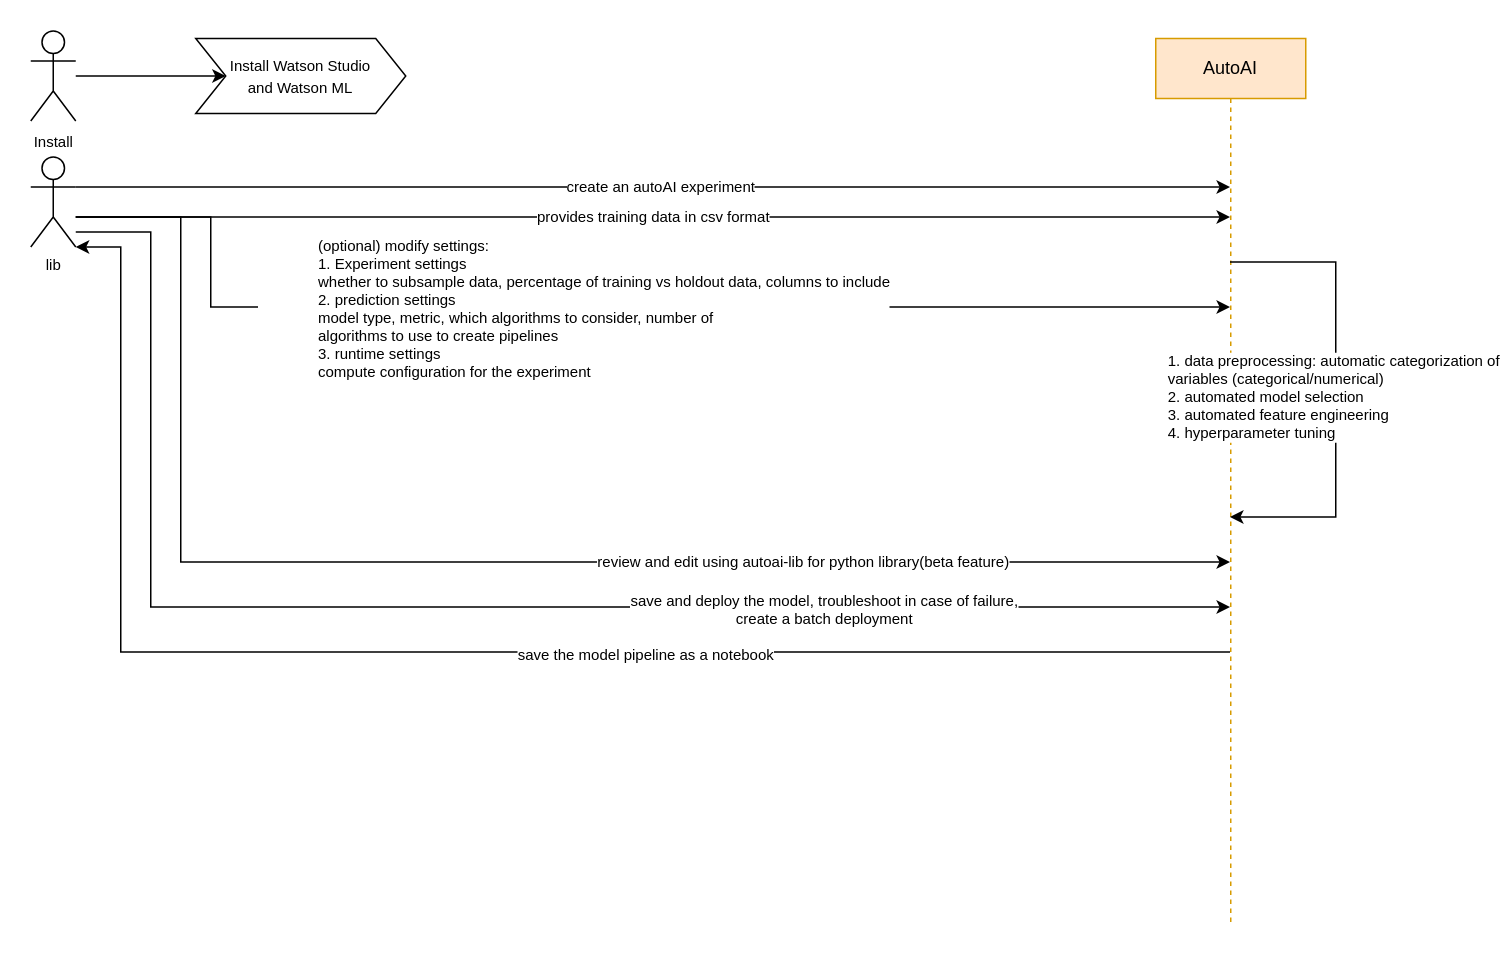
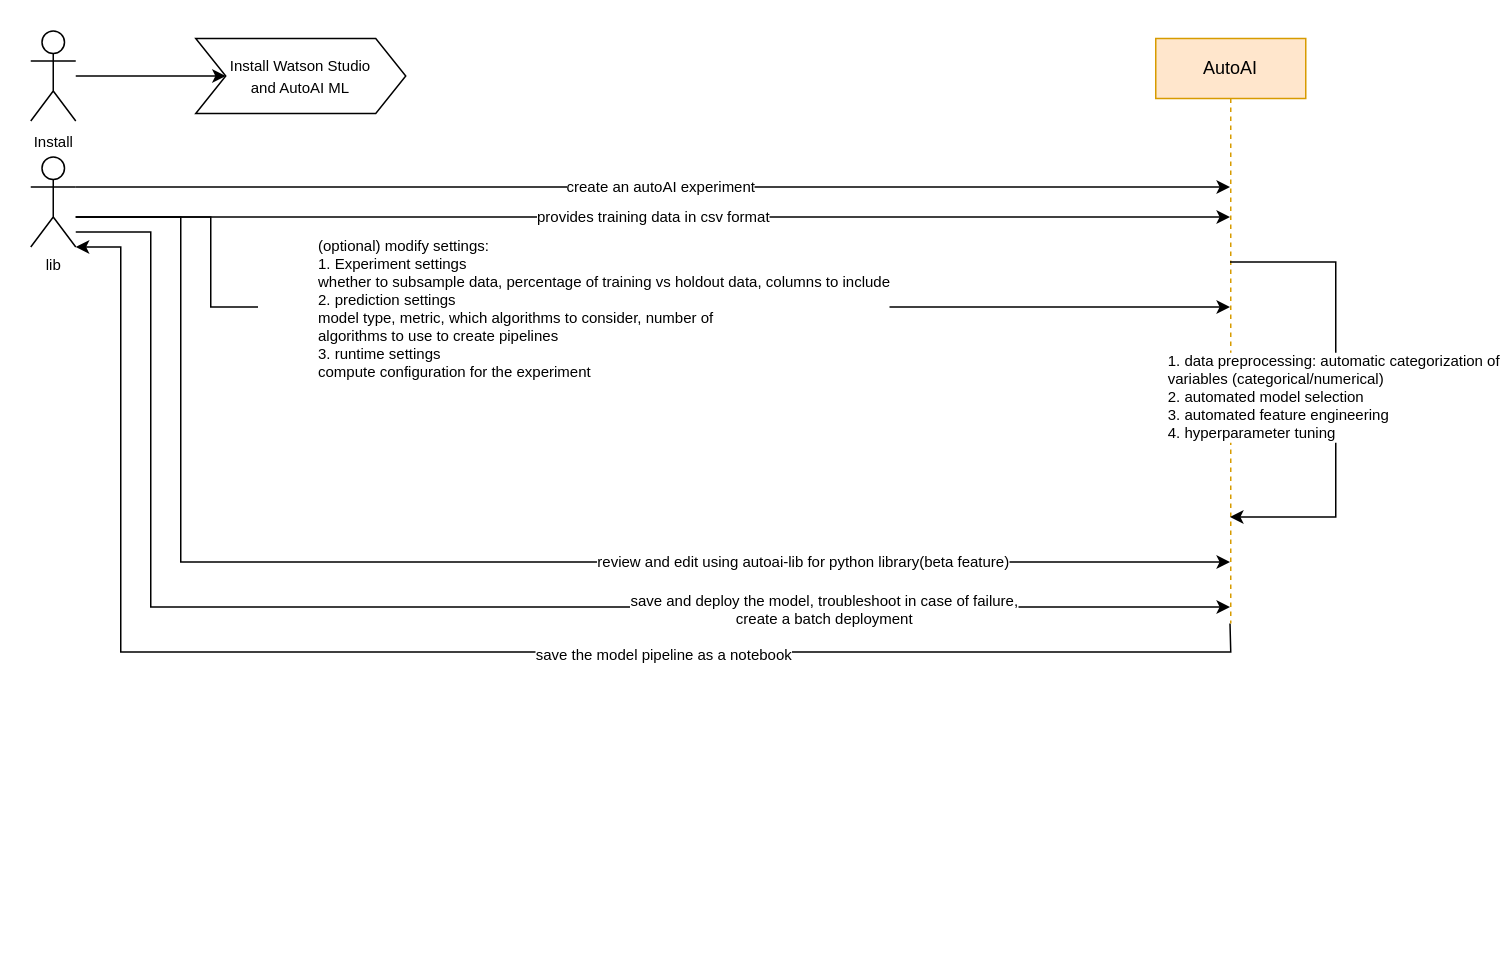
(301, 76) -> (301, 76)
(1231, 481) -> (1231, 331)
